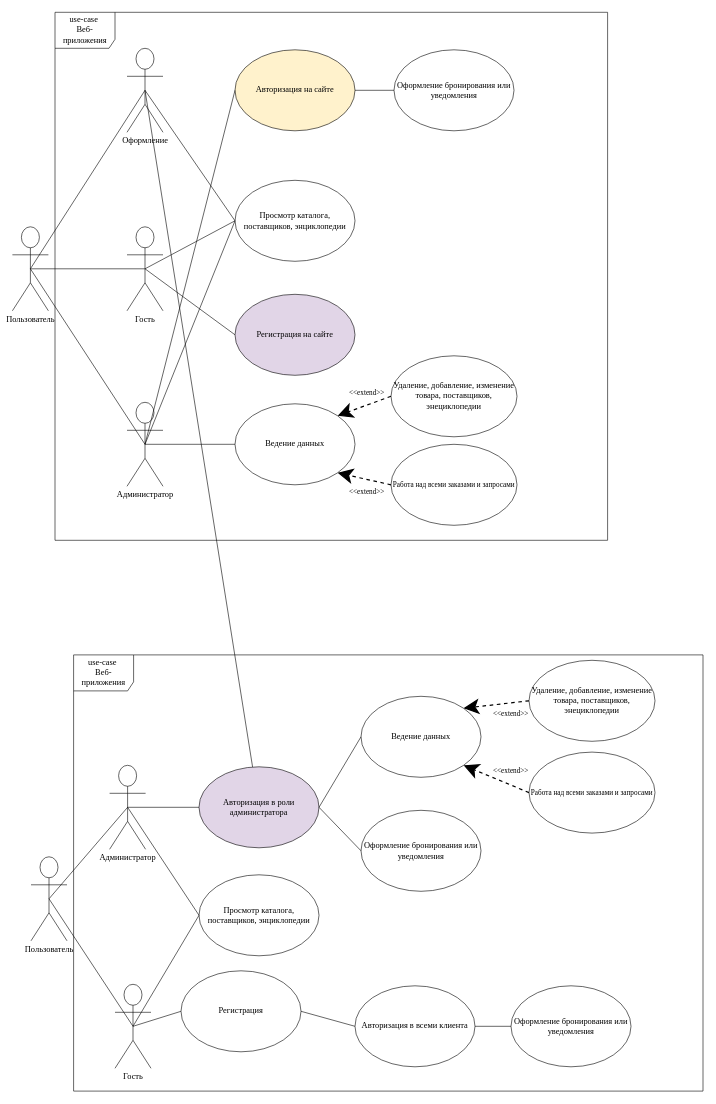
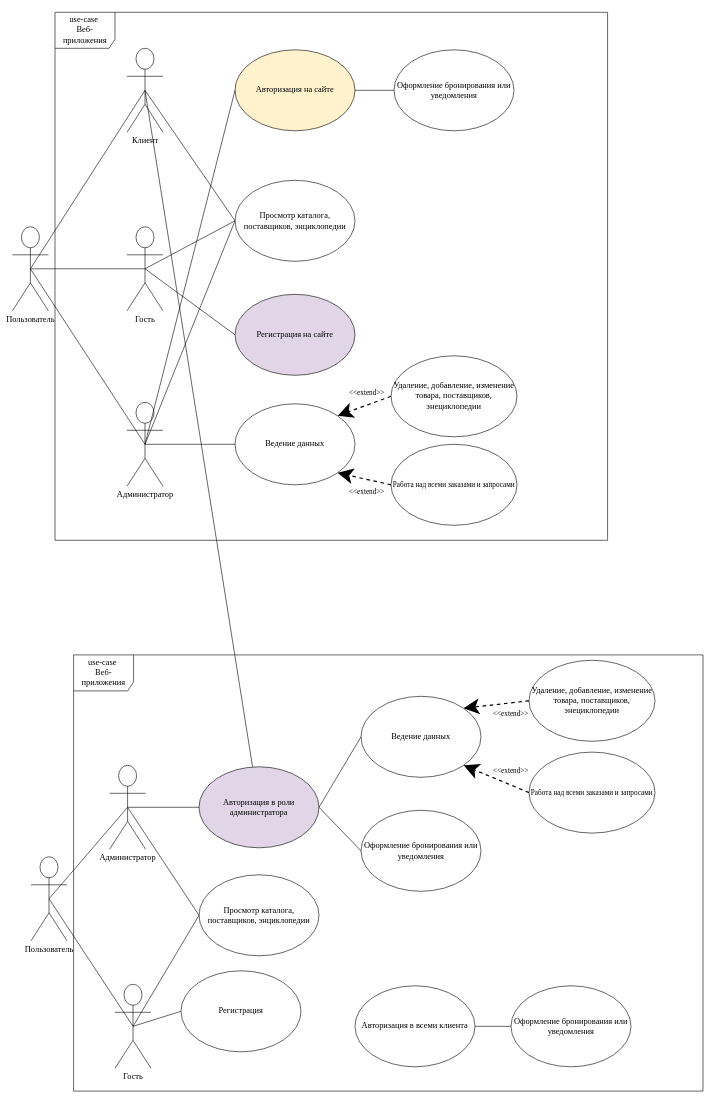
(145, 141) -> (145, 141)
(328, 1019) -> none
